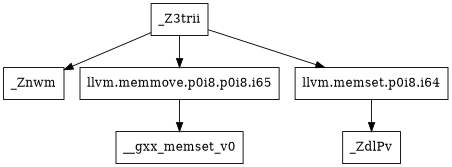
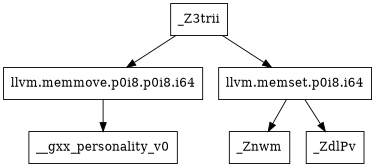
(112, 49) -> (280, 112)
(180, 84) -> (103, 84)
(180, 148) -> (103, 148)
